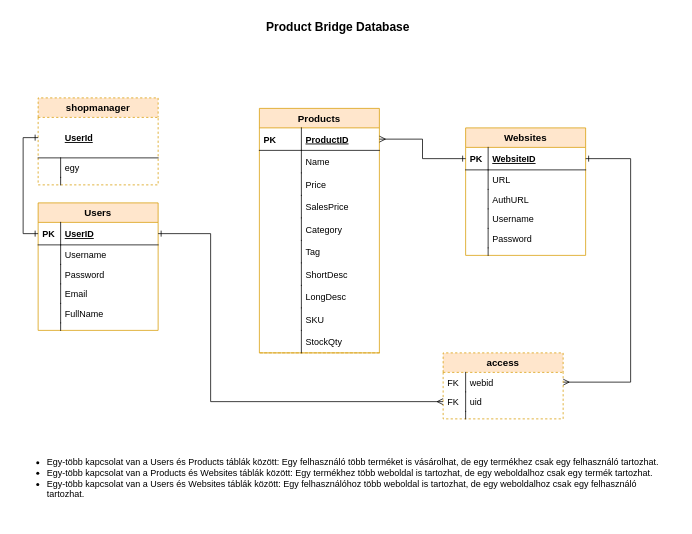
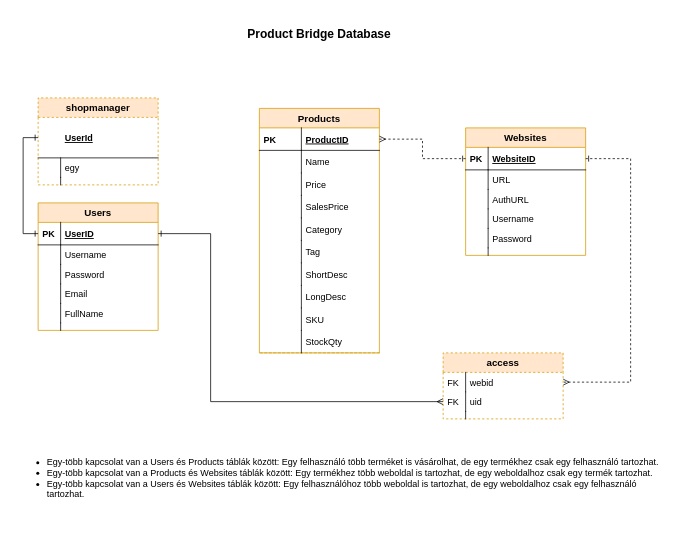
(338, 27) -> (319, 34)
(422, 149) -> (422, 149)
(630, 282) -> (630, 282)
